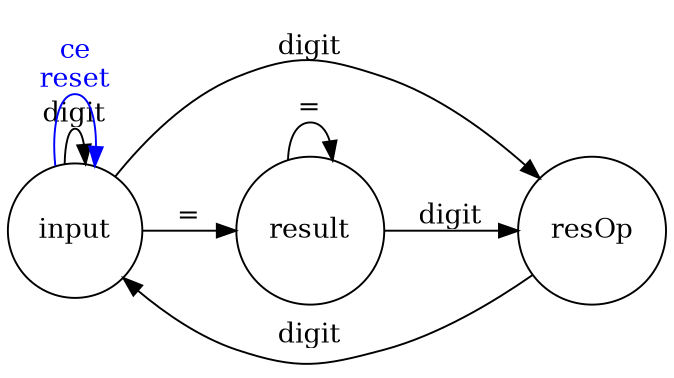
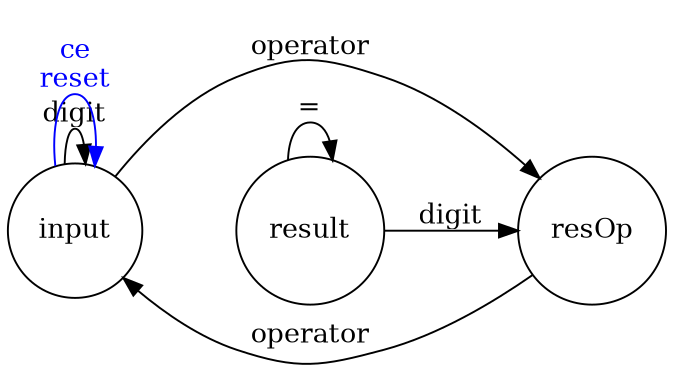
(310, 47) -> (310, 47)
(180, 231) -> none
(310, 335) -> (310, 335)
